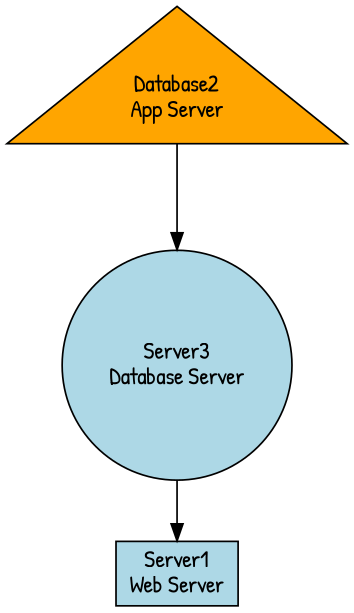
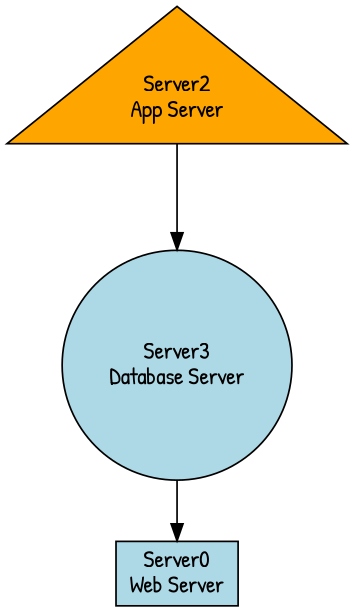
(177, 98) -> (177, 98)
(177, 574) -> (177, 574)
